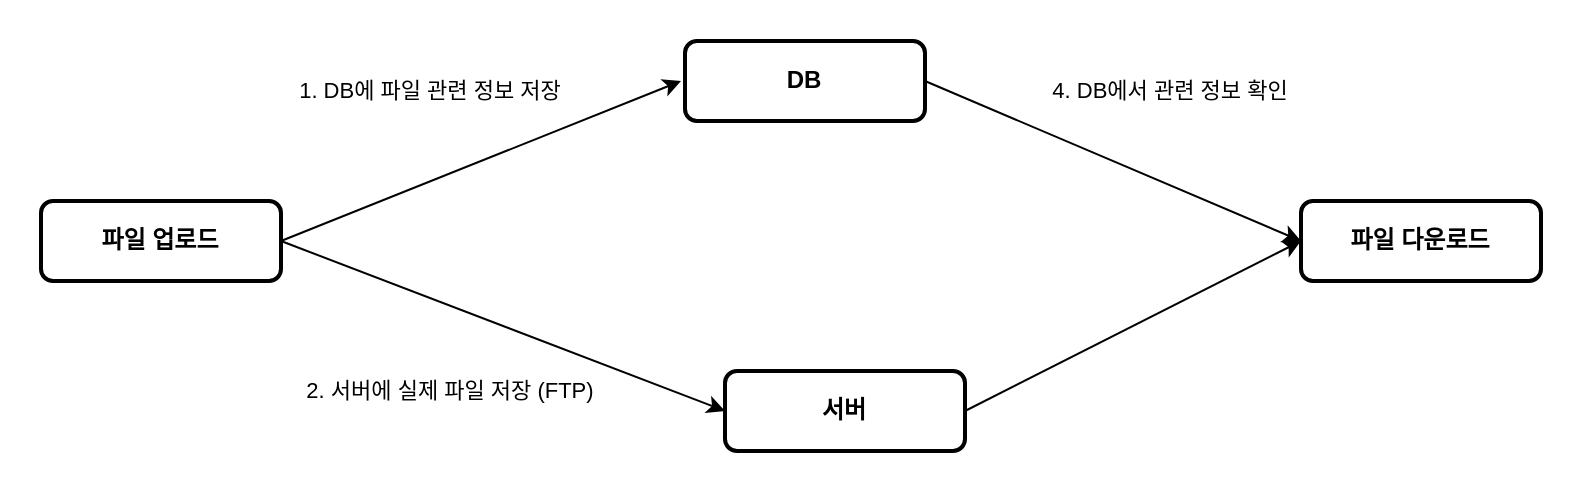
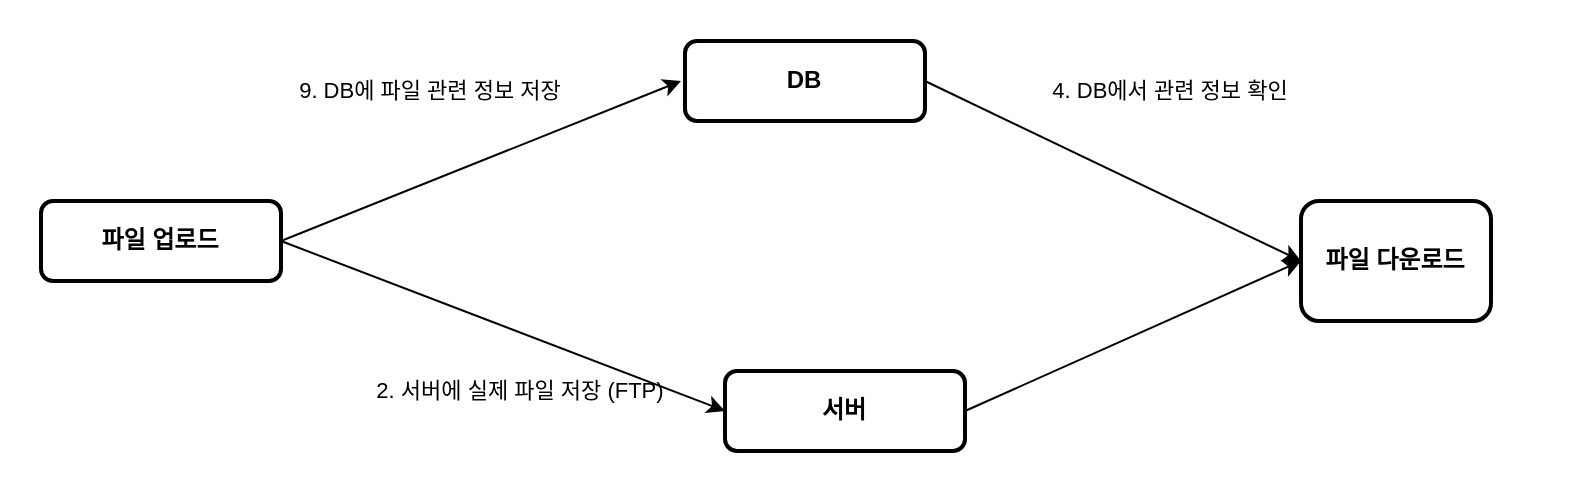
(431, 91) -> (431, 91)
(1421, 241) -> (1396, 261)
(451, 391) -> (521, 391)
